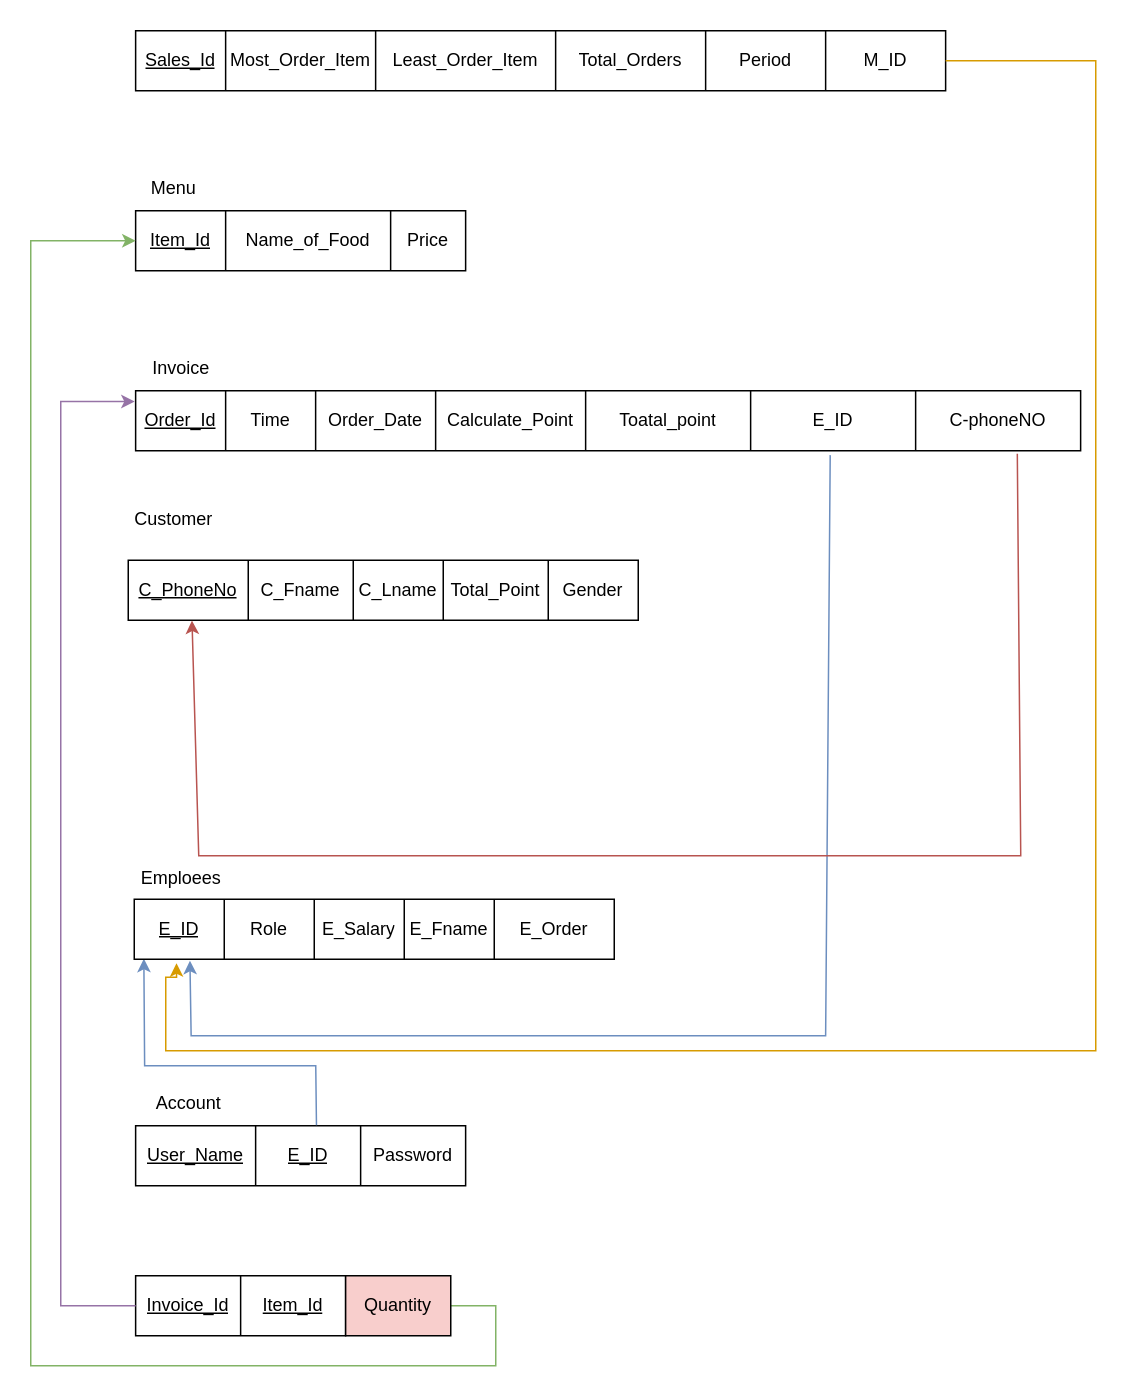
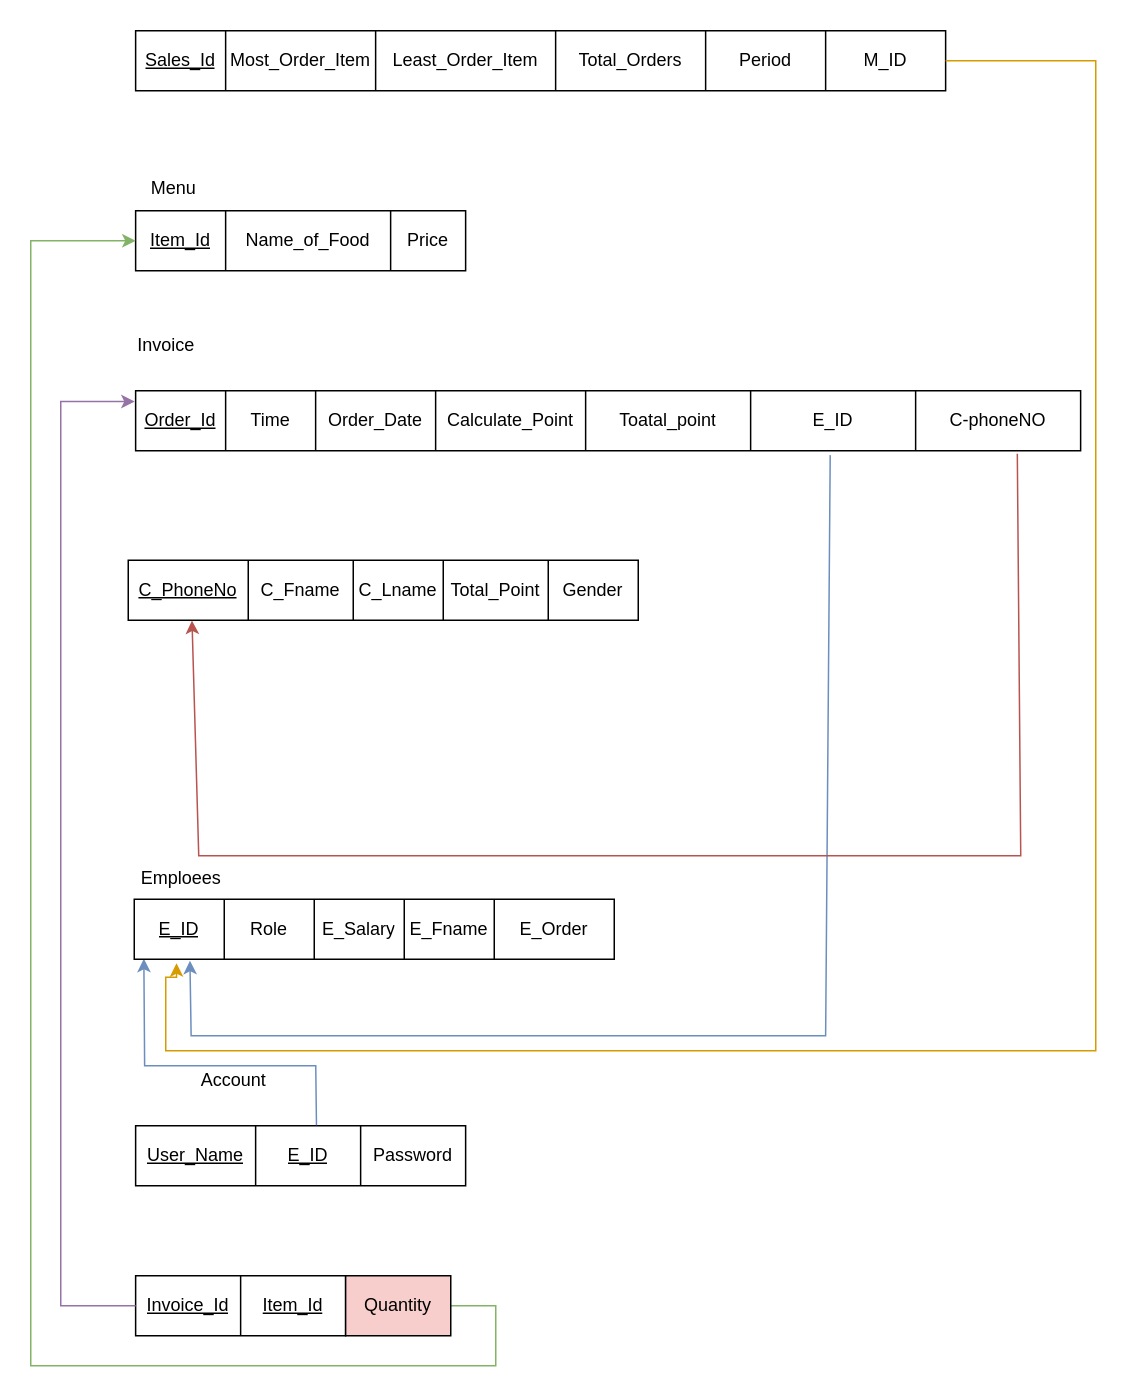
(181, 368) -> (166, 346)
(173, 520) -> none
(188, 1103) -> (233, 1081)
